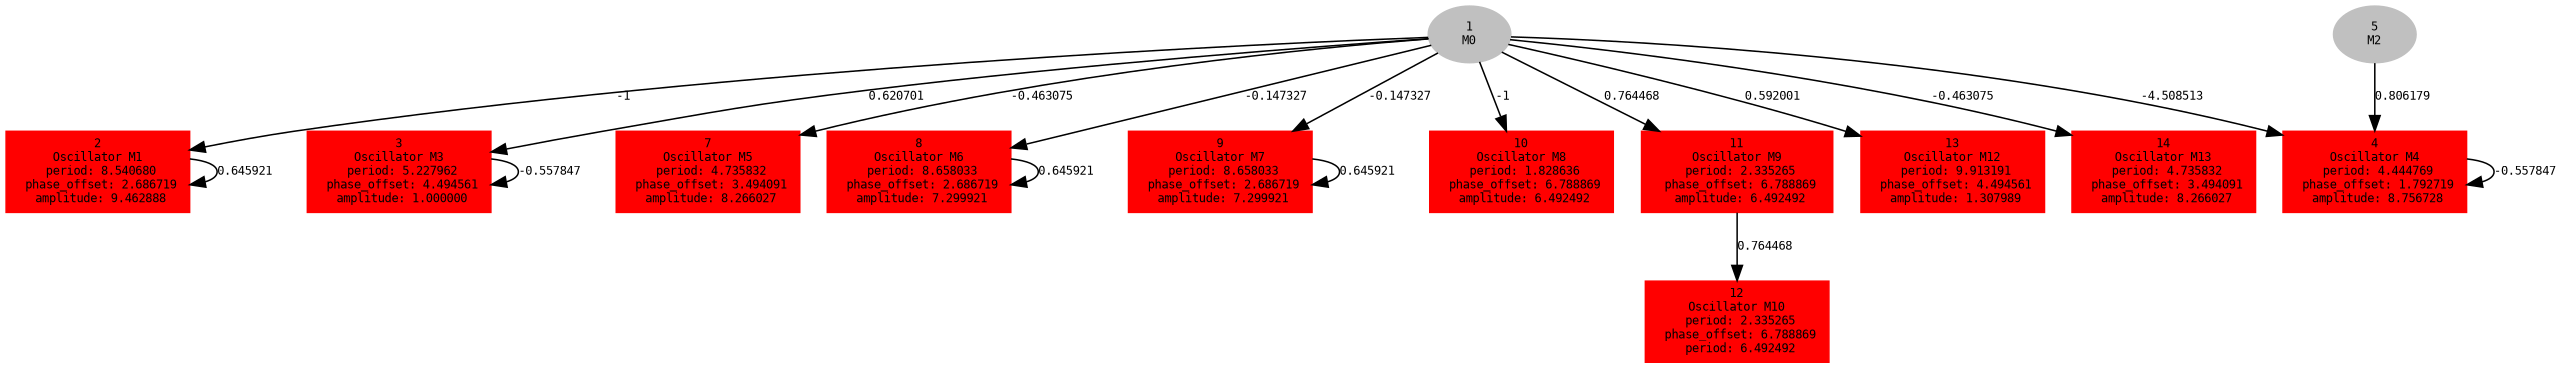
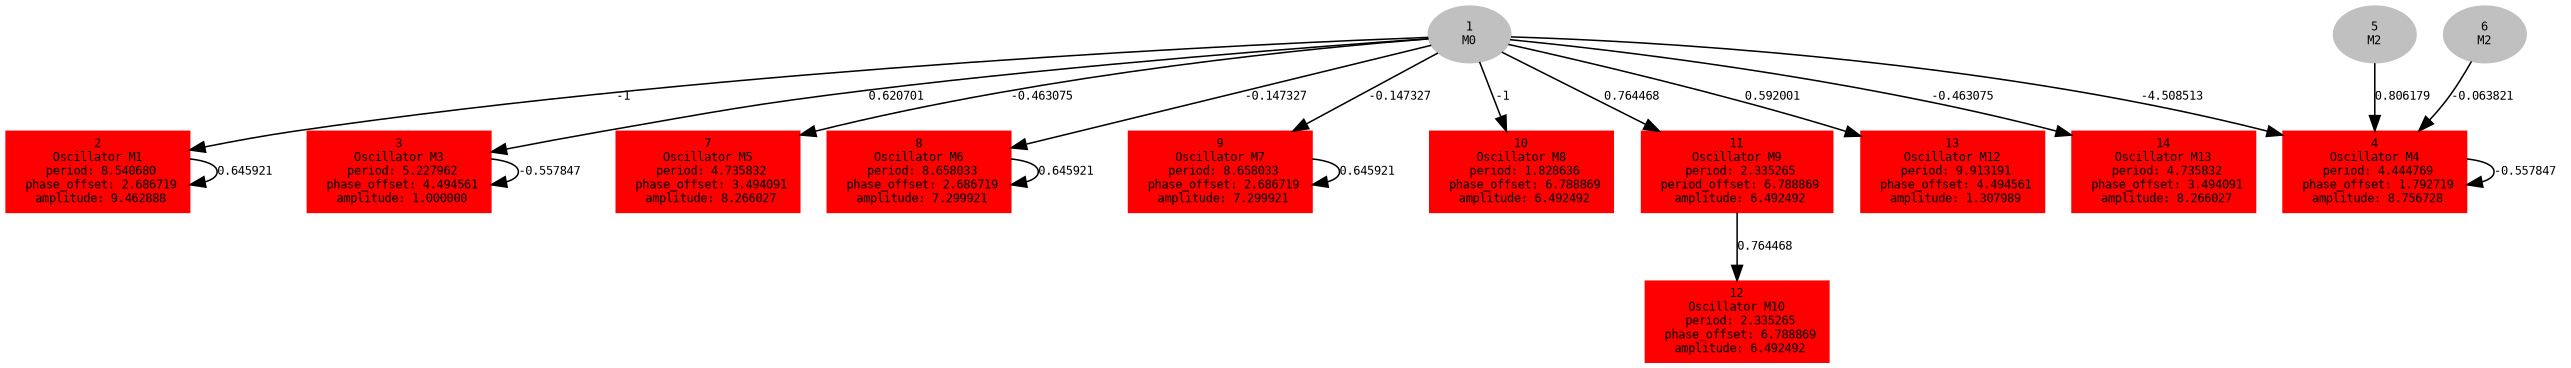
none -> (2485, 34)
(1737, 185) -> (1737, 185)
(1737, 348) -> (1737, 348)
